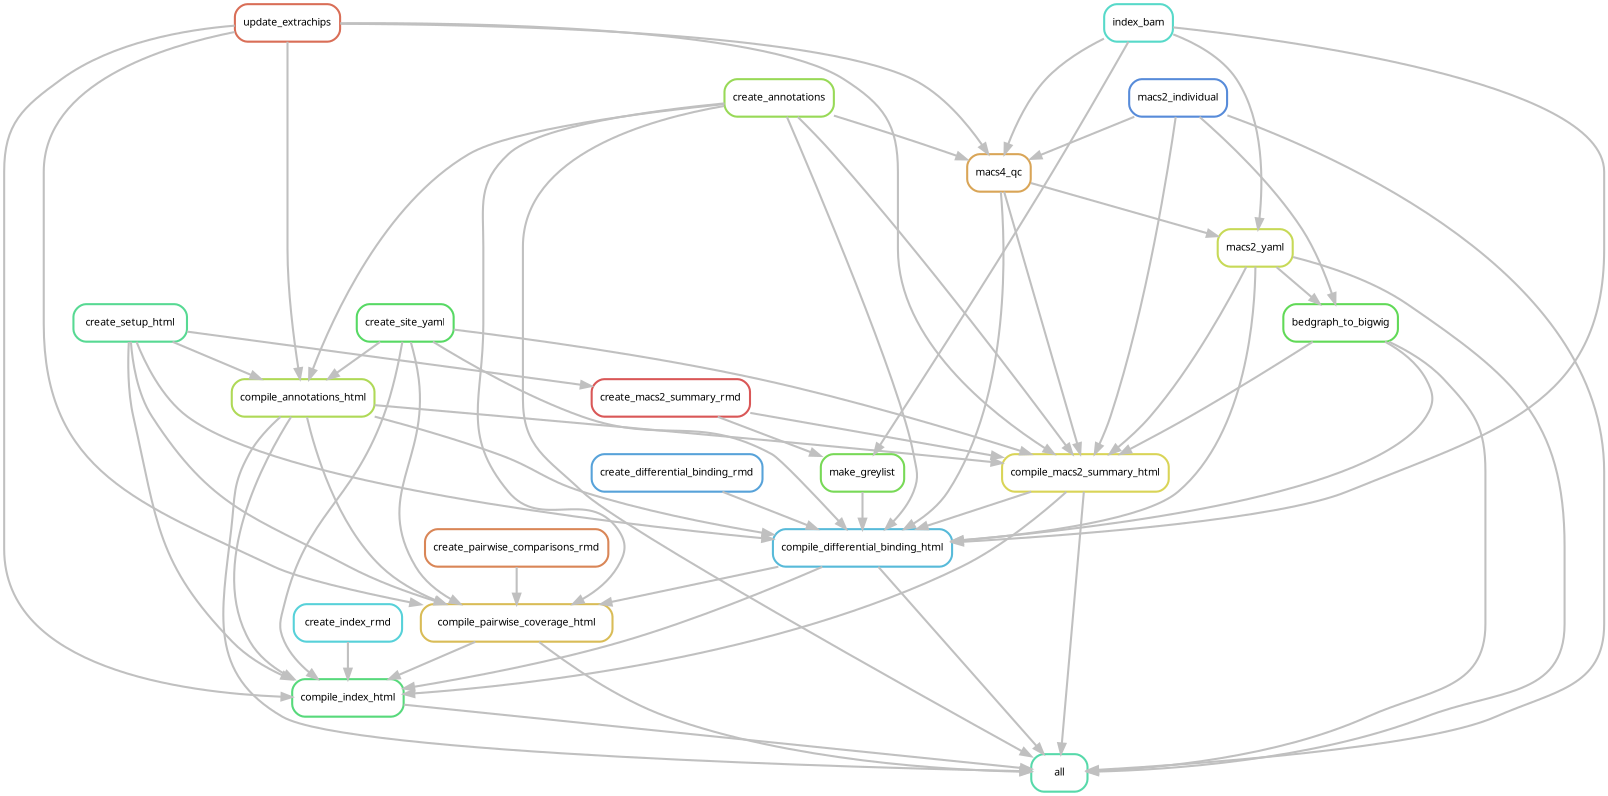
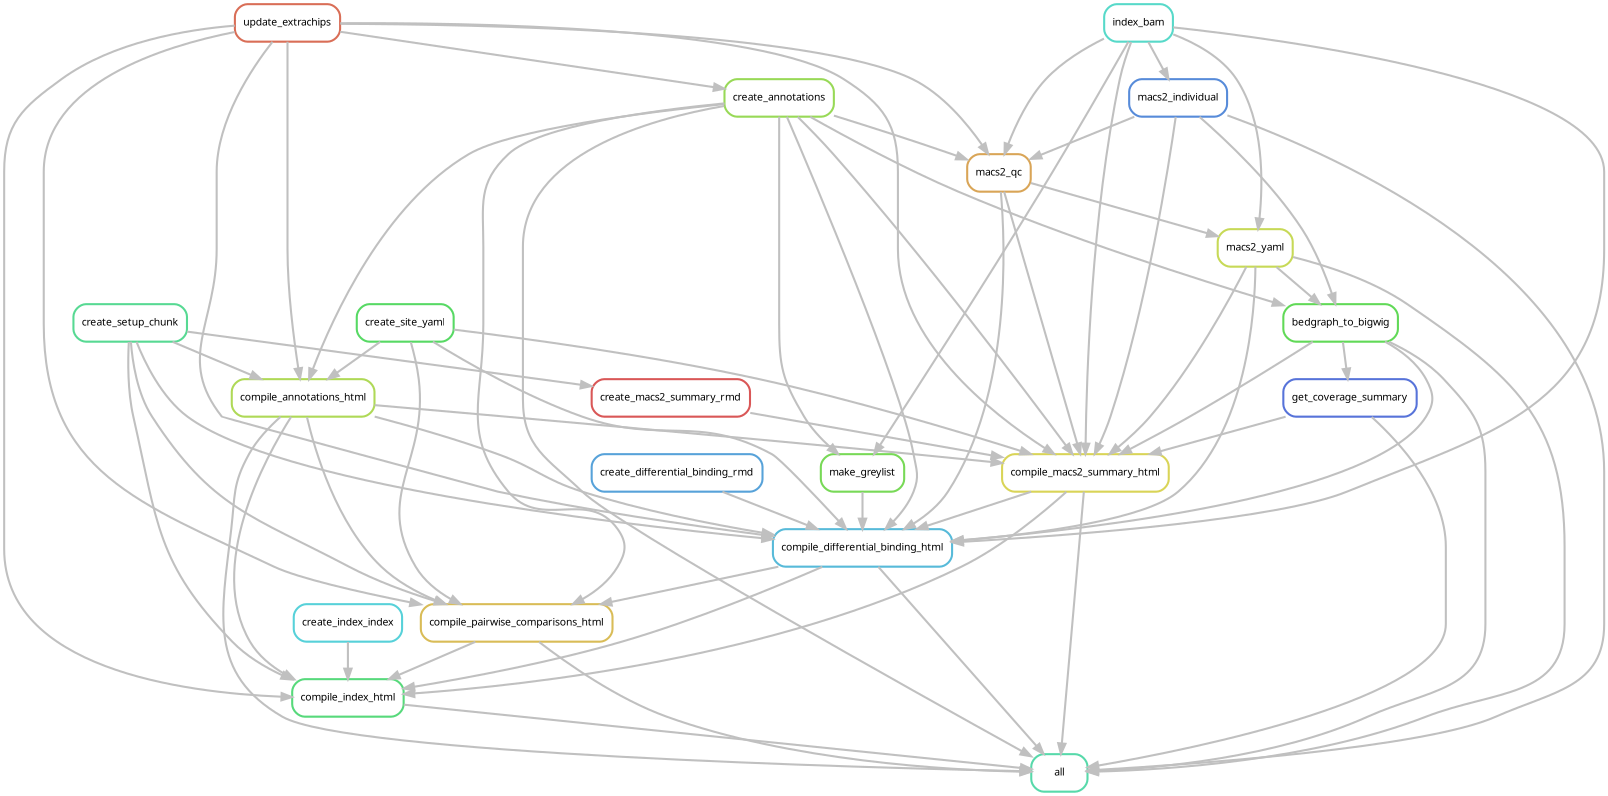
none -> (1156, 56)
none -> (527, 59)
(999, 173) -> (999, 173)
none -> (1036, 223)
none -> (1097, 231)
(130, 323) -> (130, 323)
none -> (1350, 398)
(760, 433) -> (779, 289)
none -> (298, 438)
(330, 509) -> none
(517, 548) -> none
(348, 623) -> (348, 623)
(517, 623) -> (517, 623)
